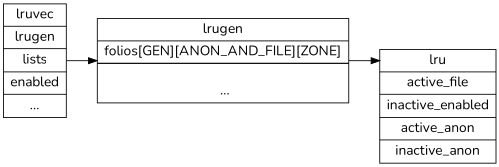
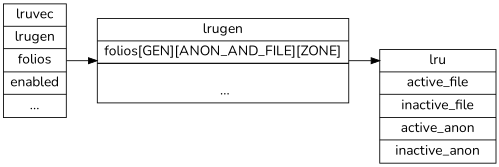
(35, 59) -> (35, 59)
(438, 105) -> (438, 105)
